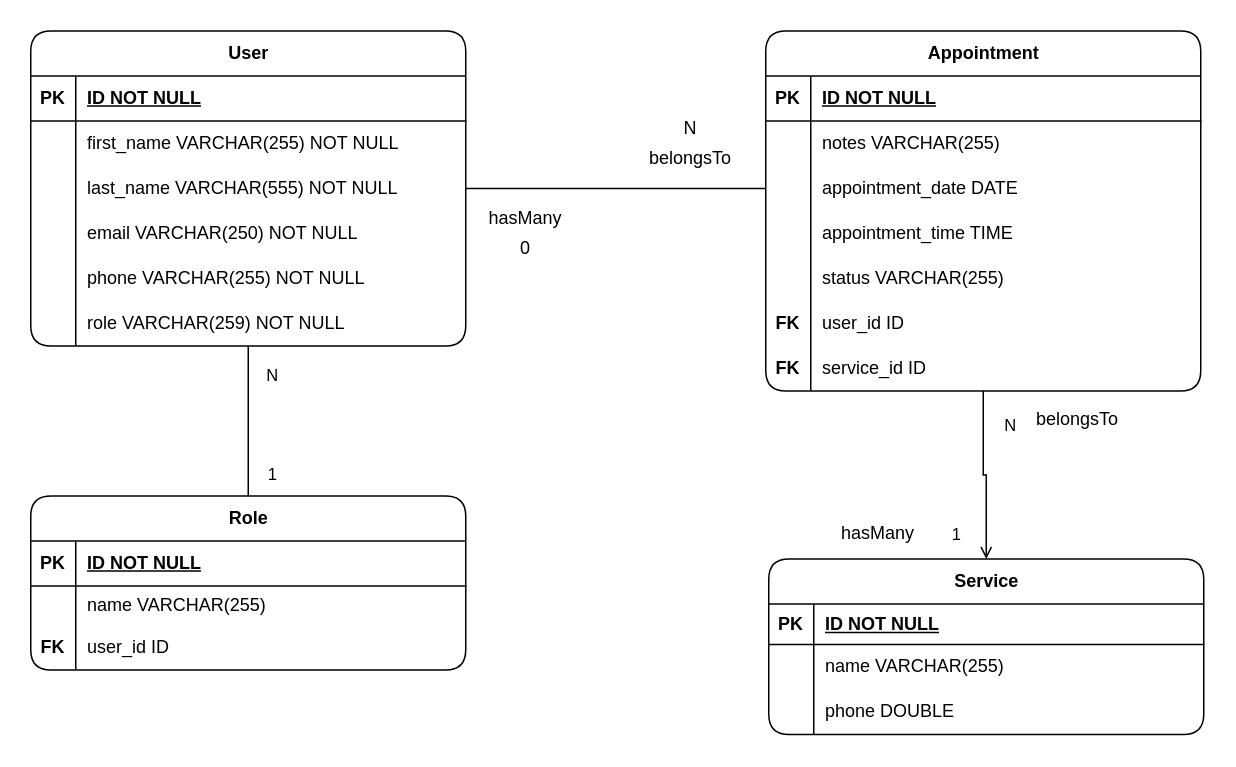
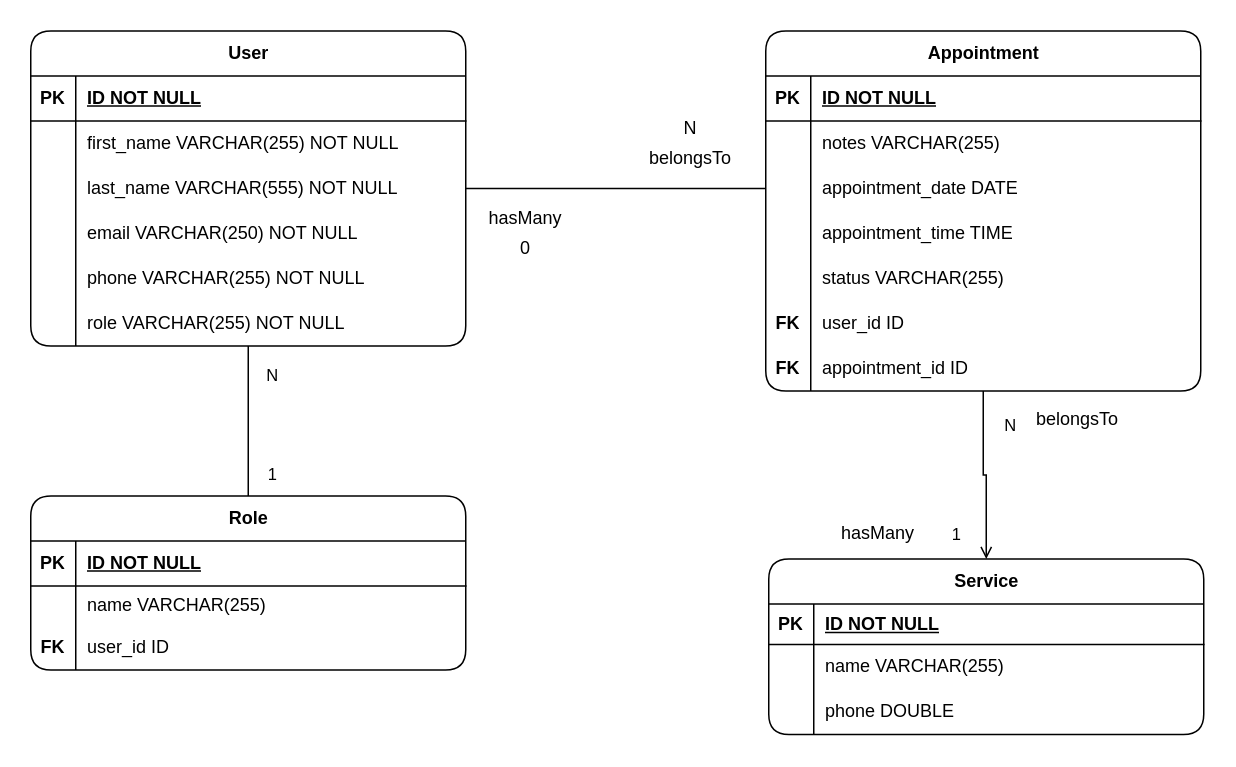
(209, 323) -> (209, 323)
(881, 368) -> (901, 368)
